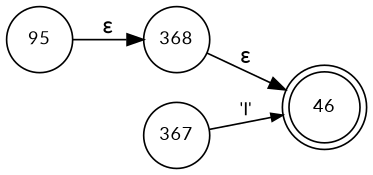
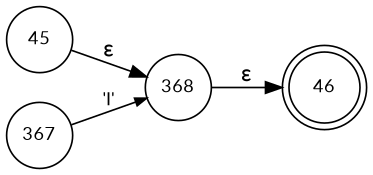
(40, 40) -> (40, 40)
(240, 123) -> (104, 113)
